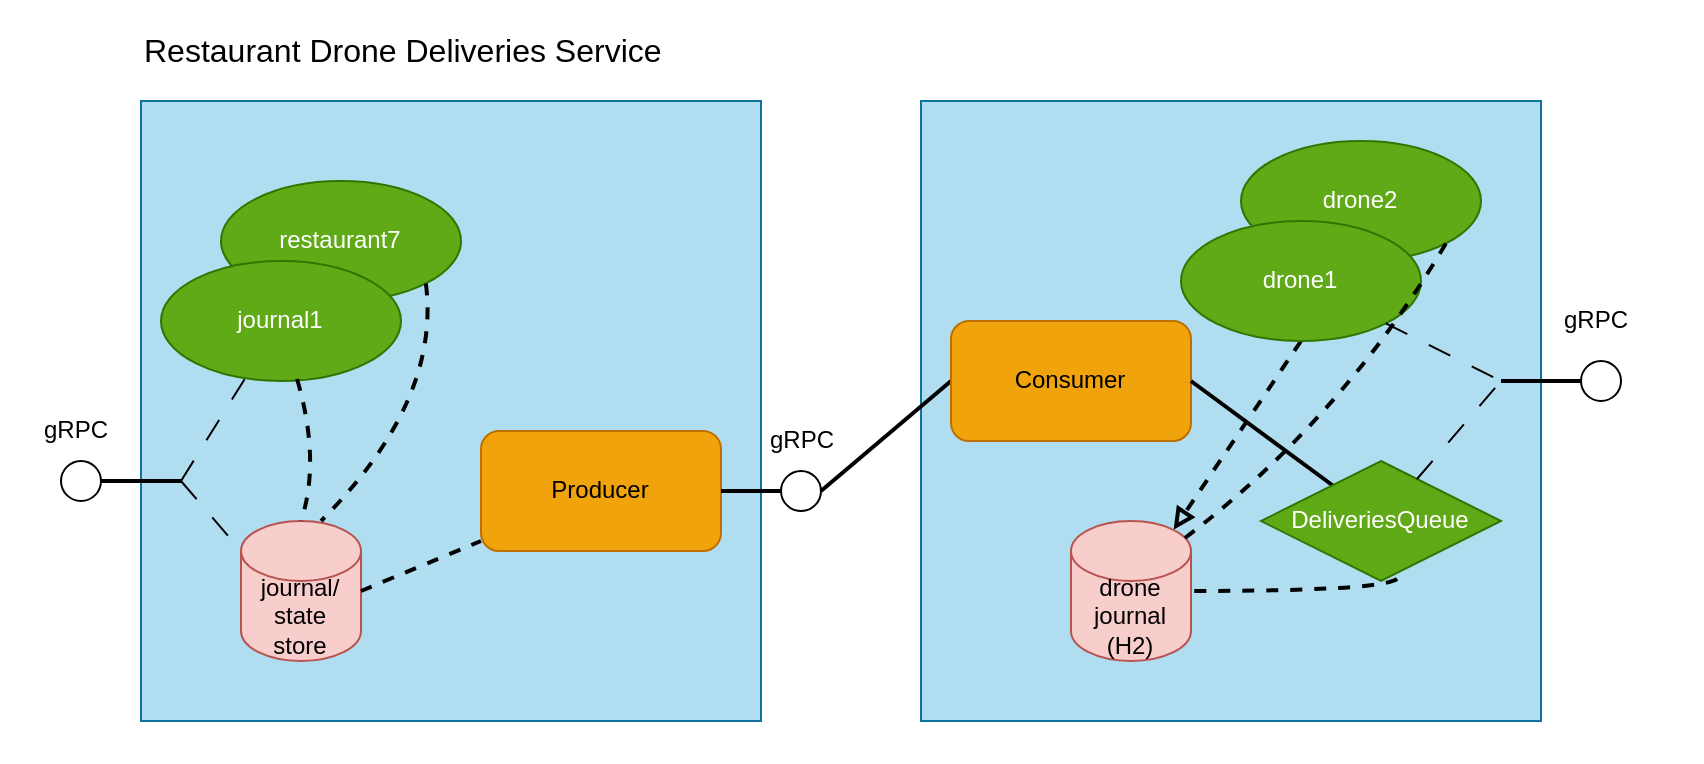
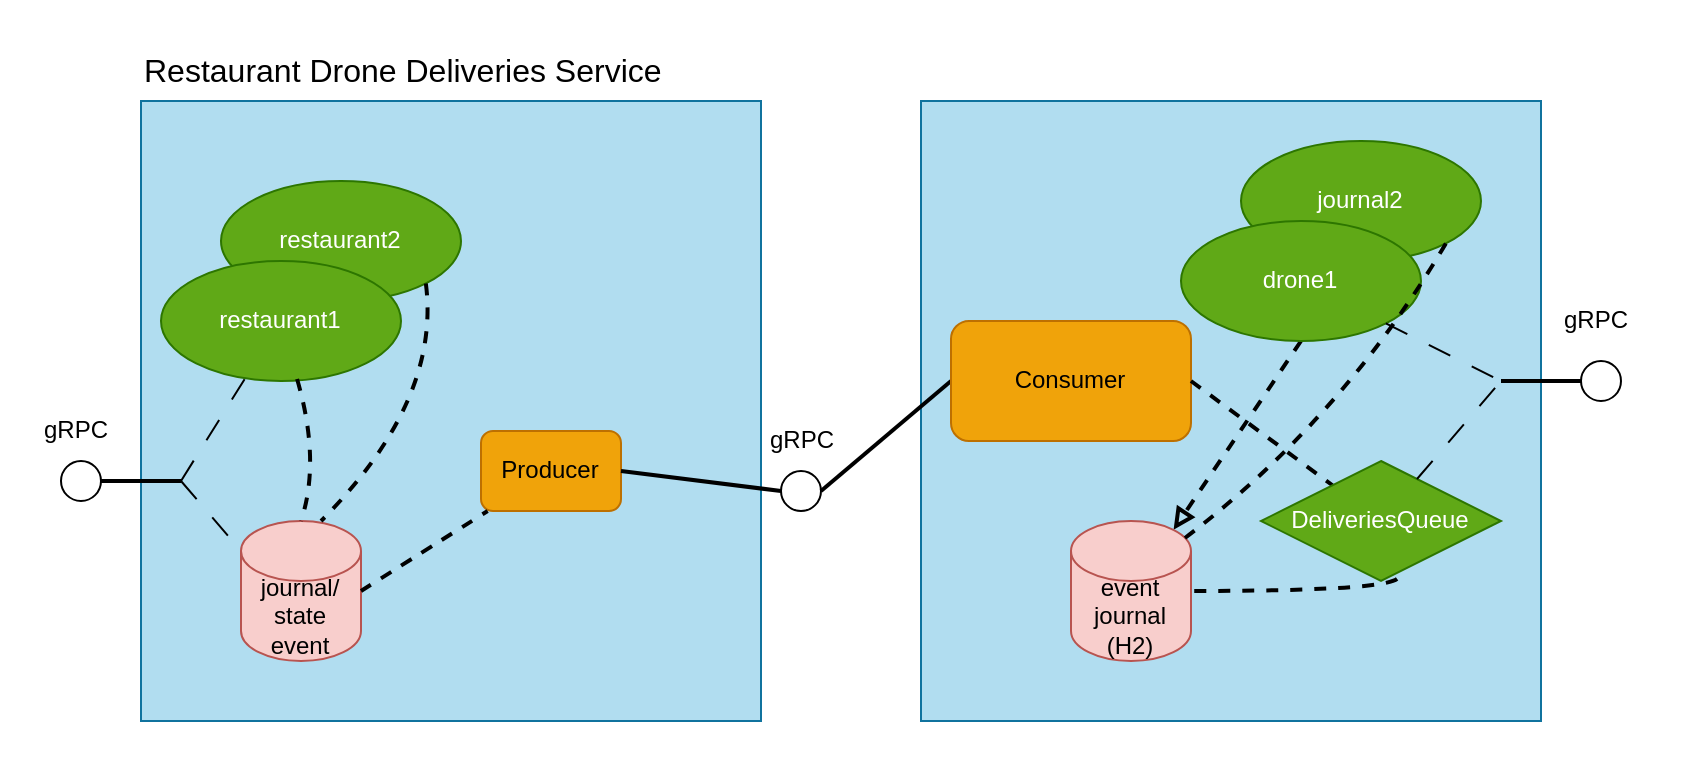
(431, 51) -> (431, 71)
(1361, 201) -> (1361, 201)
(341, 241) -> (341, 241)
(281, 321) -> (281, 321)
(1278, 445) -> (1278, 445)
(601, 491) -> (551, 471)
(301, 617) -> (301, 617)
(1131, 617) -> (1131, 617)
